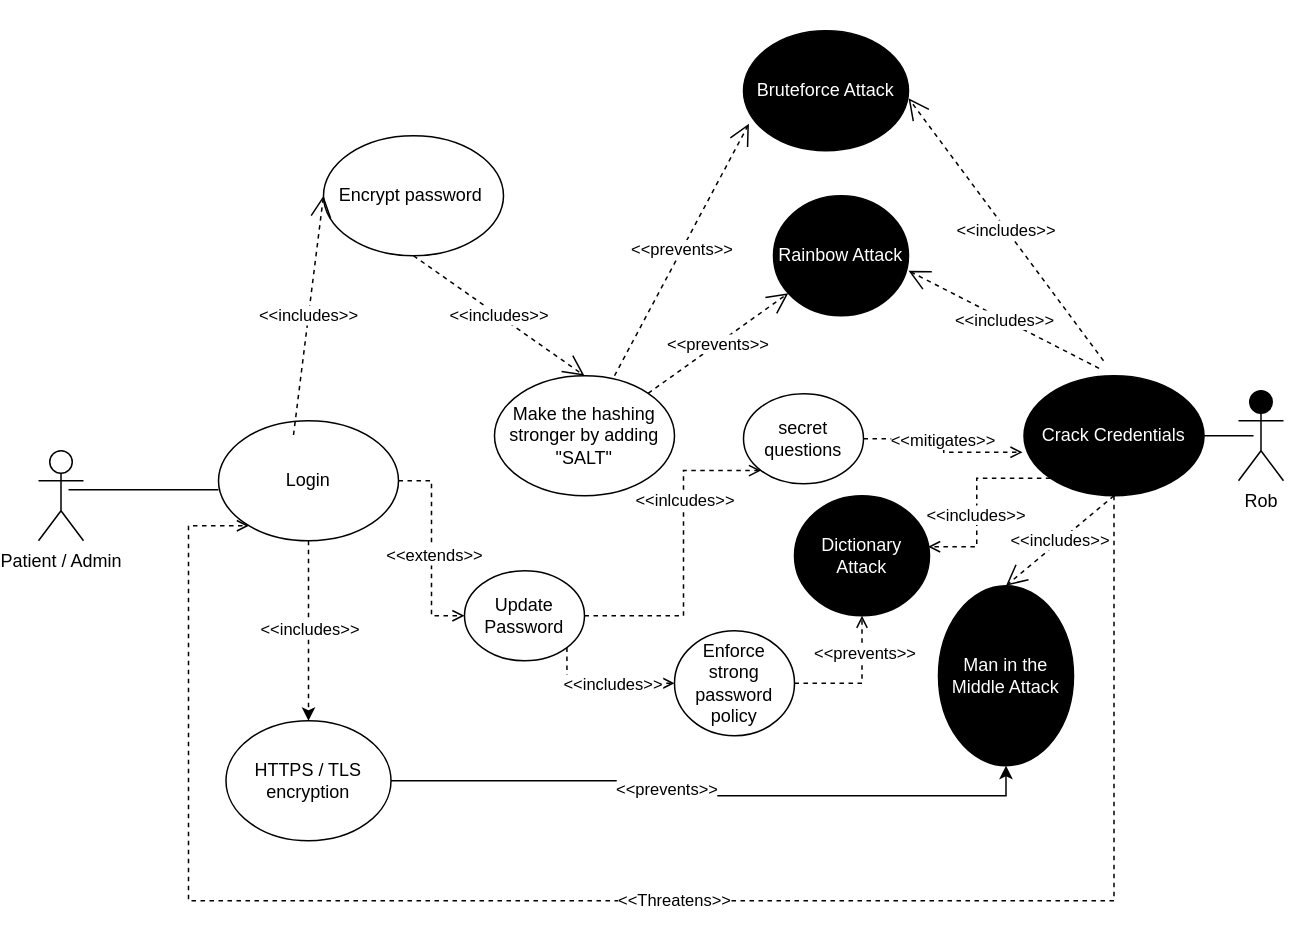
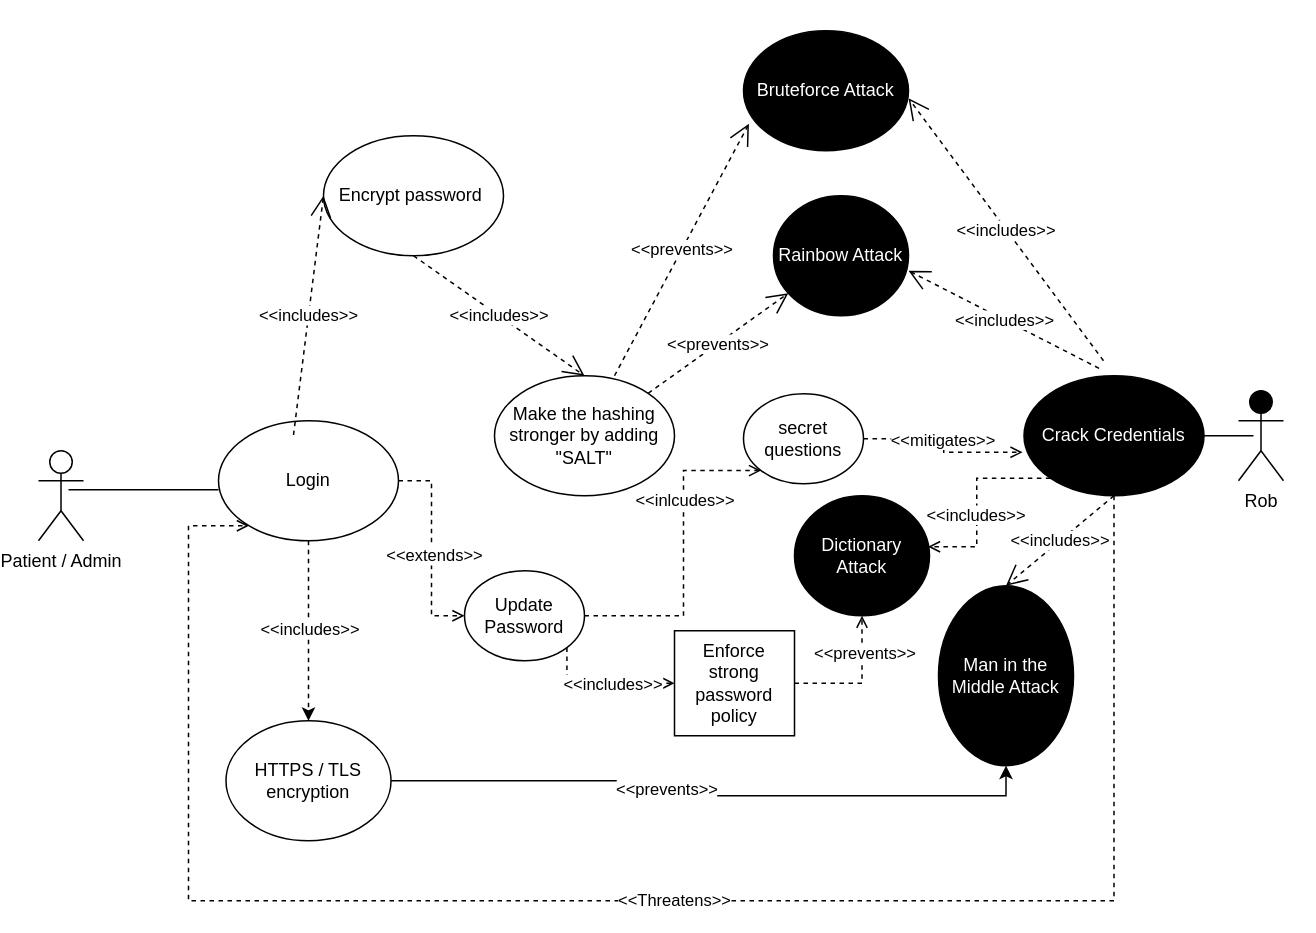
(734, 683) -> (734, 683)
